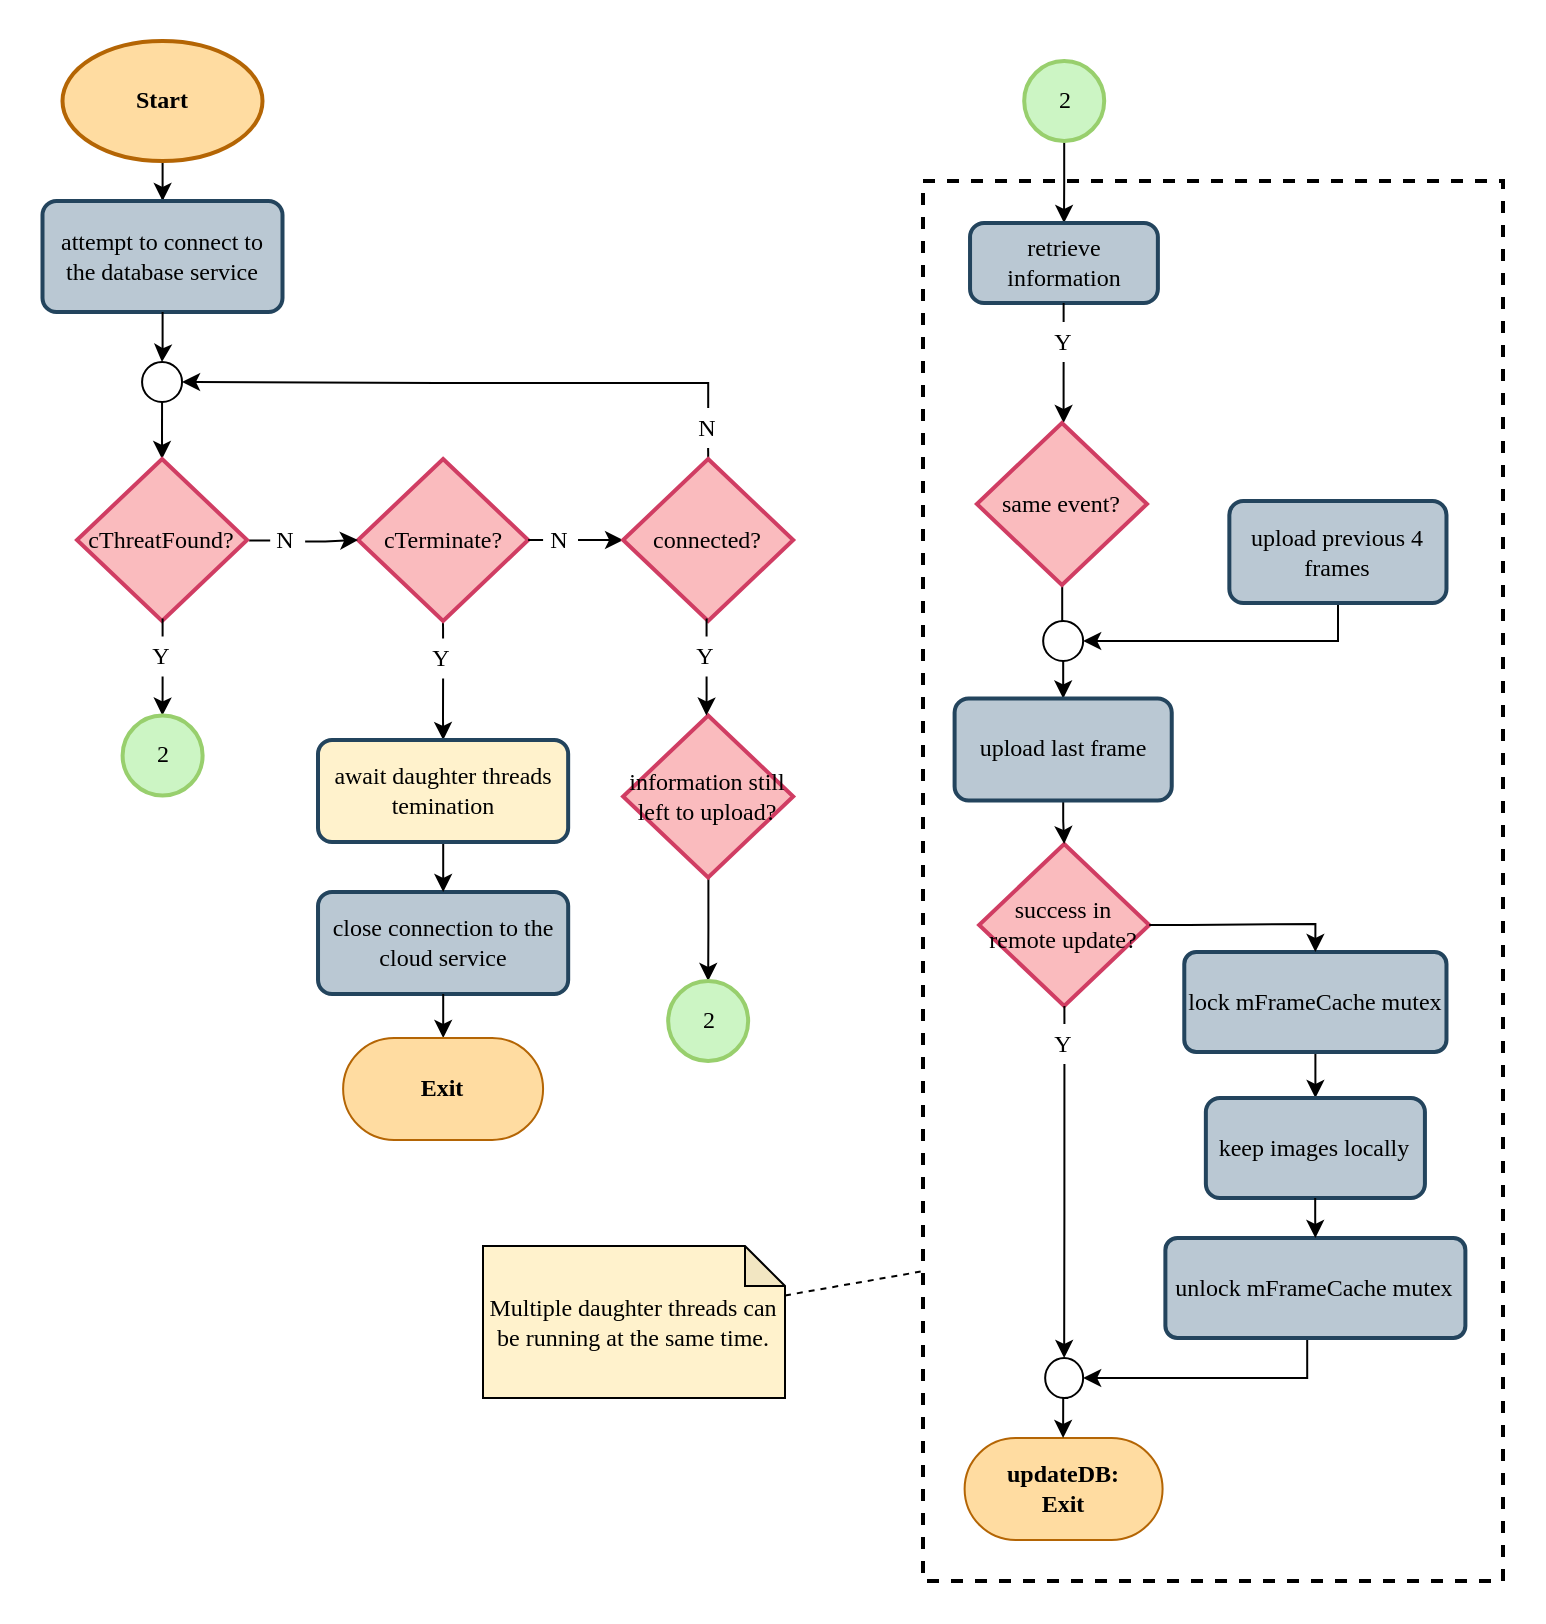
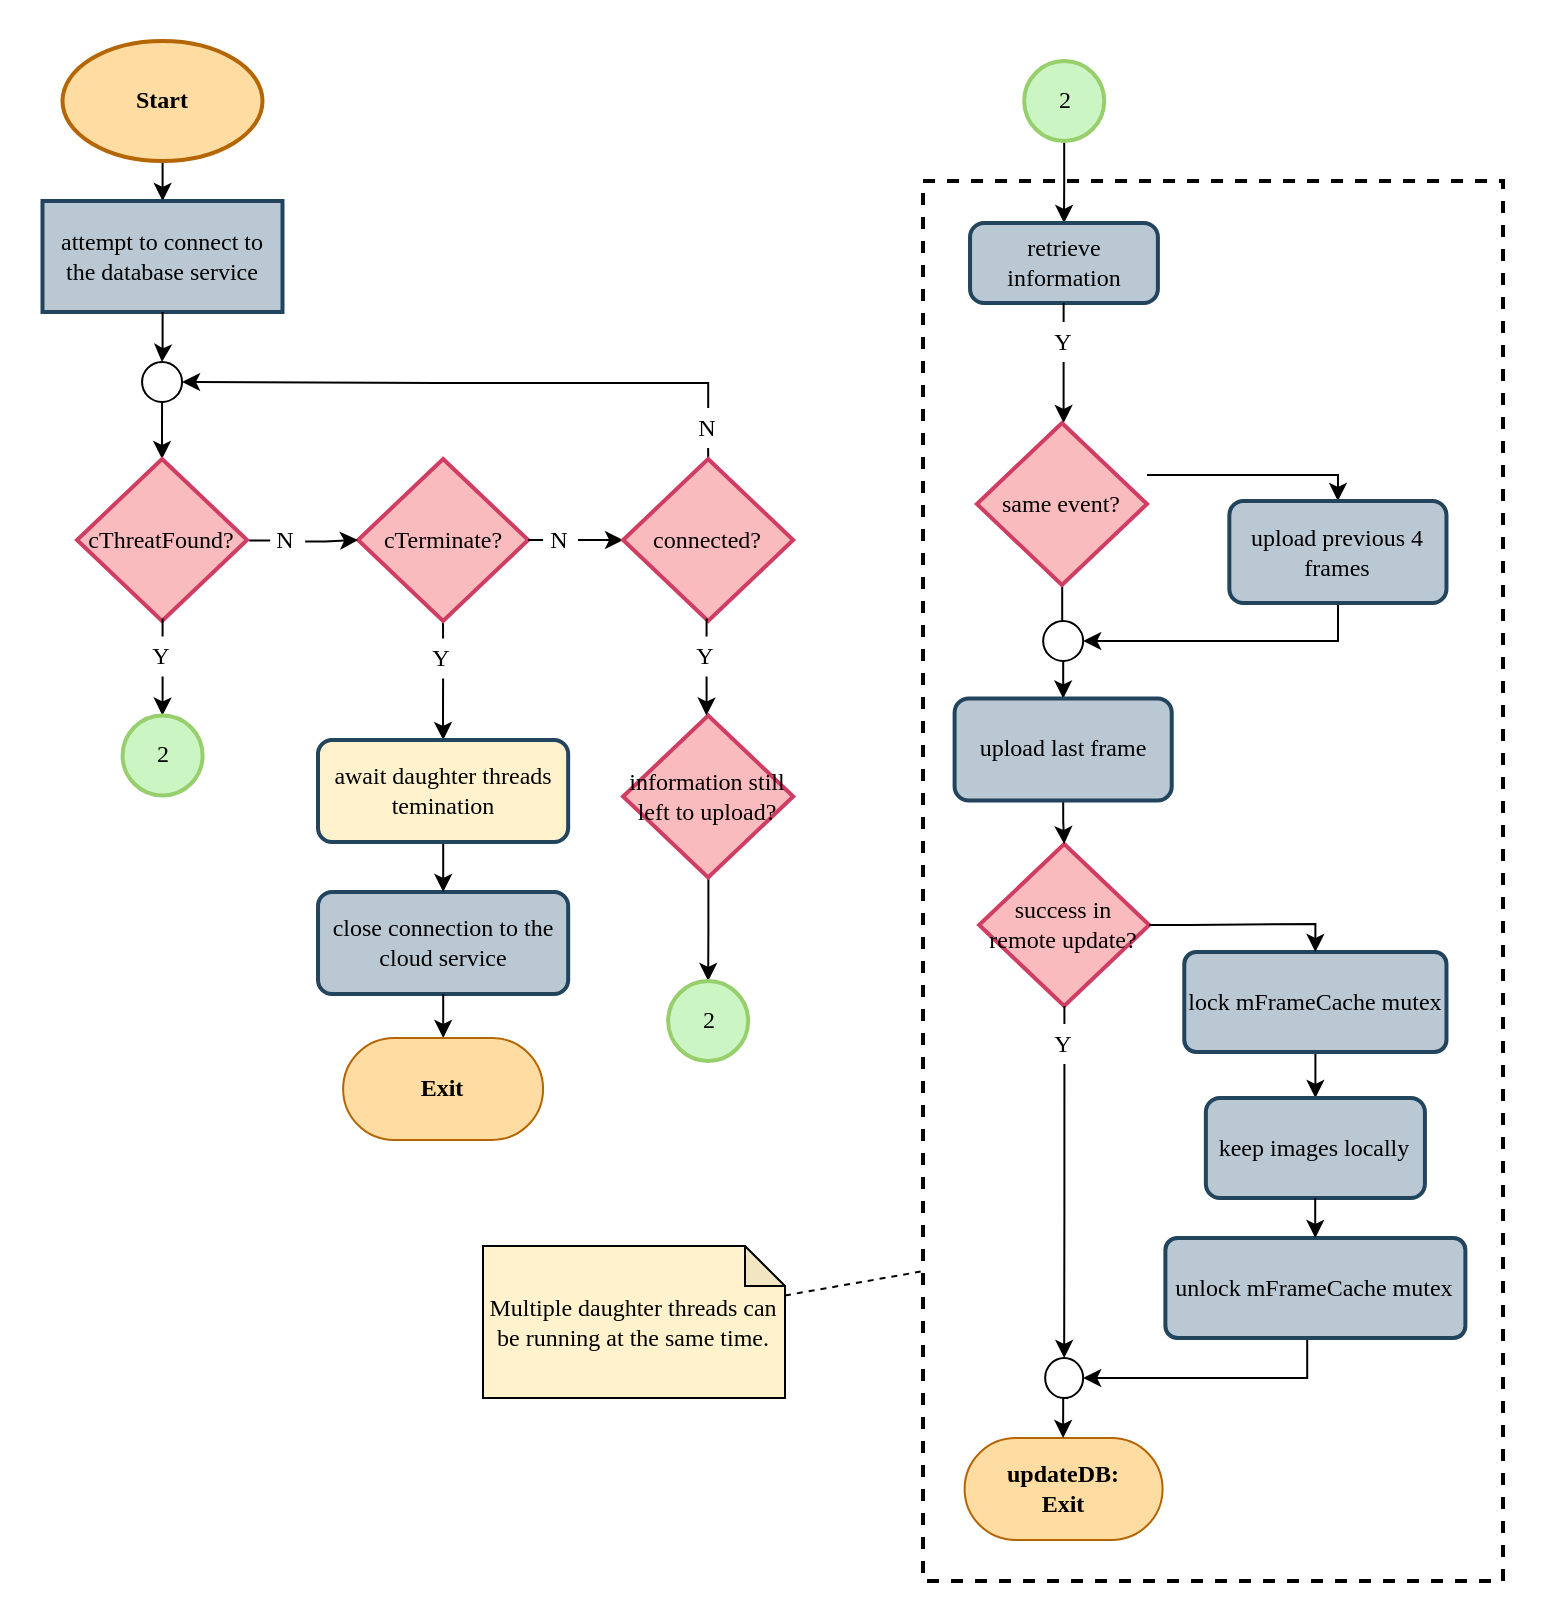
(163, 257) -> (163, 257)
none -> (1249, 475)
